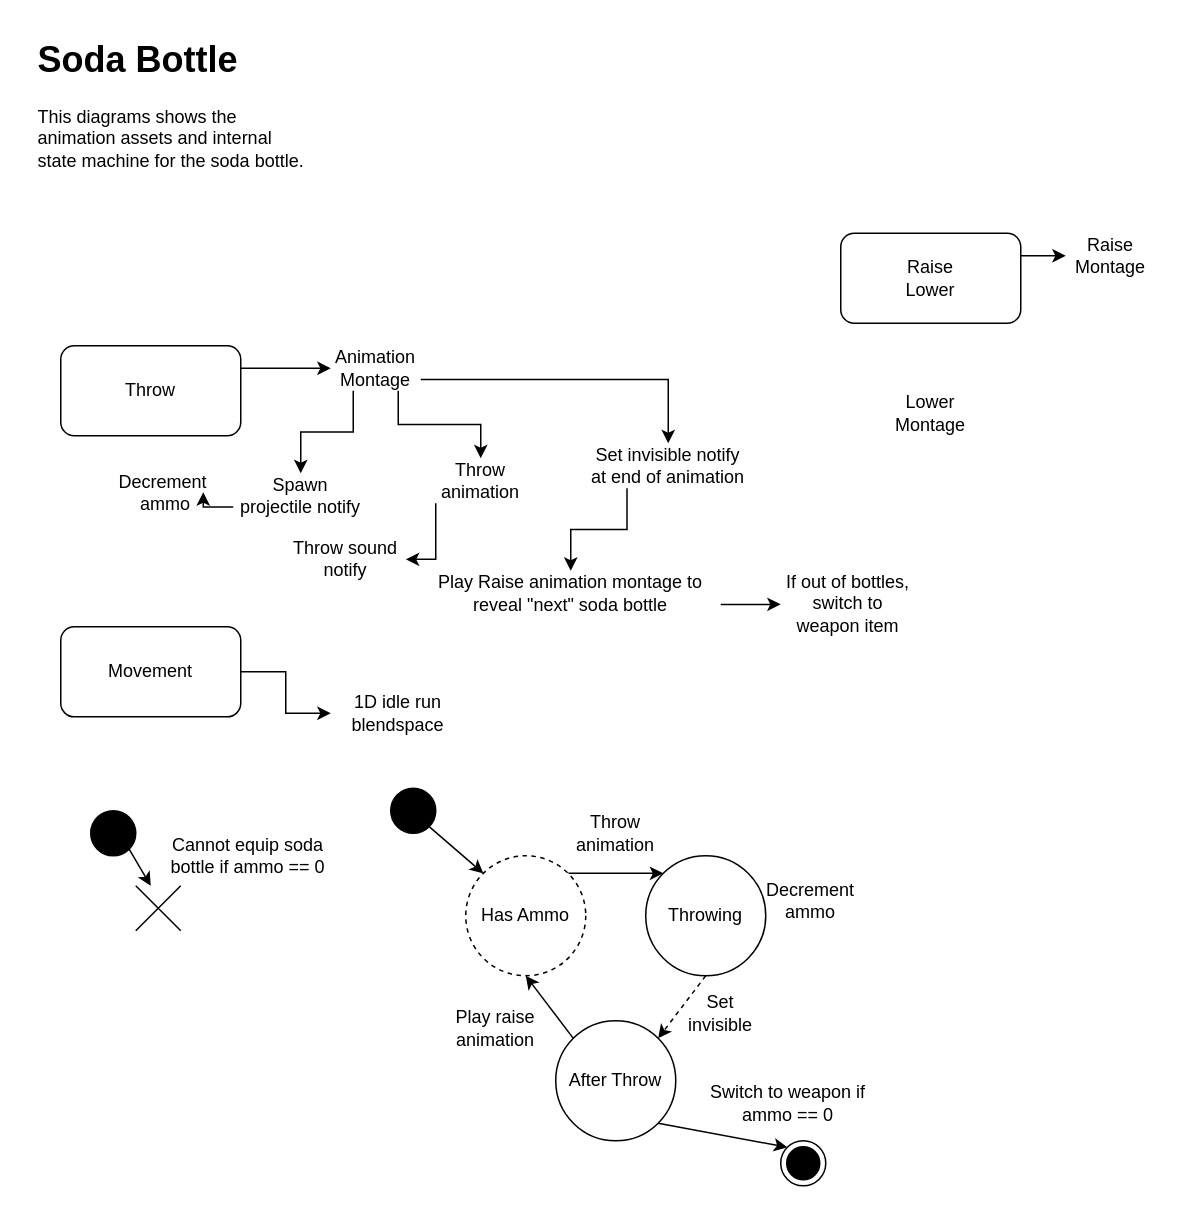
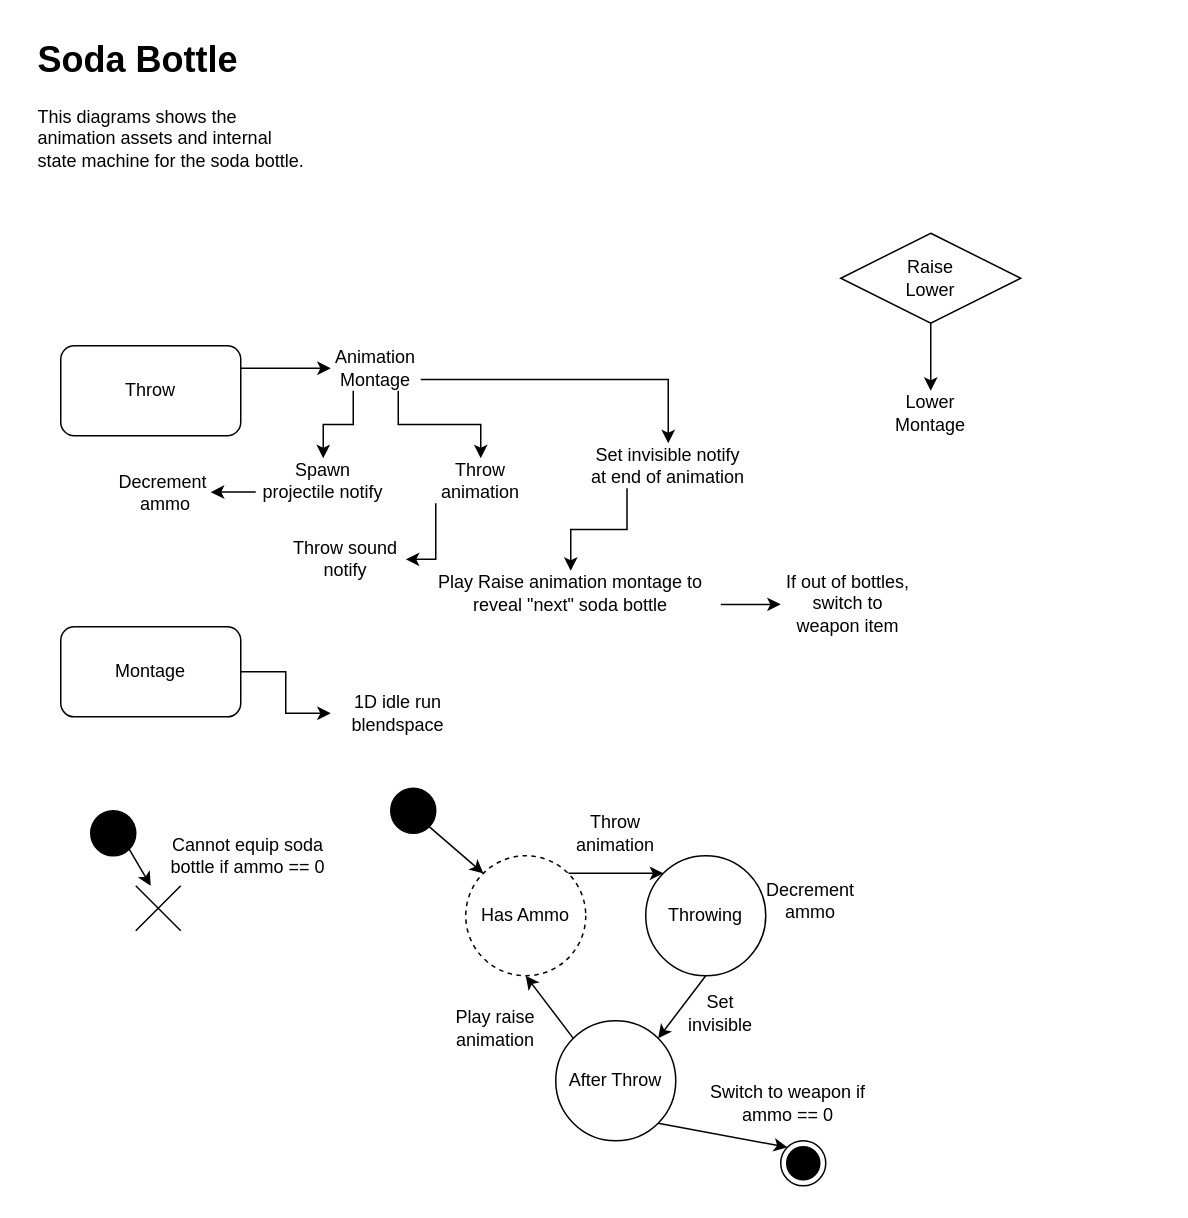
(1049, 256) -> none
(1111, 256) -> none
(931, 278) -> (931, 278)
none -> (931, 352)
(301, 496) -> (323, 481)
(151, 671) -> (151, 671)
(684, 1004) -> (684, 1004)
